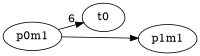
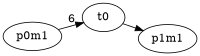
(96, 37) -> (129, 26)
